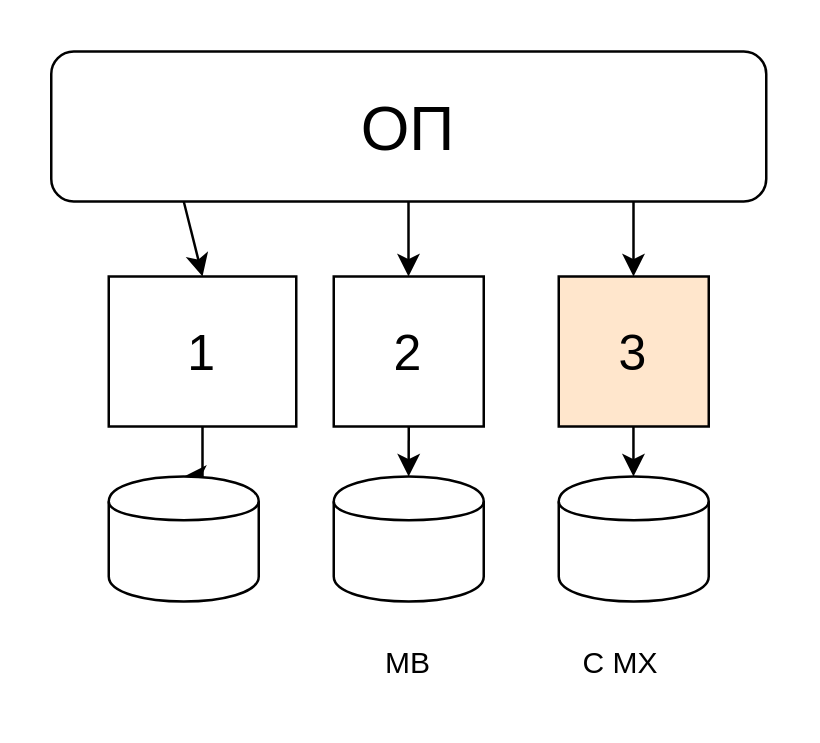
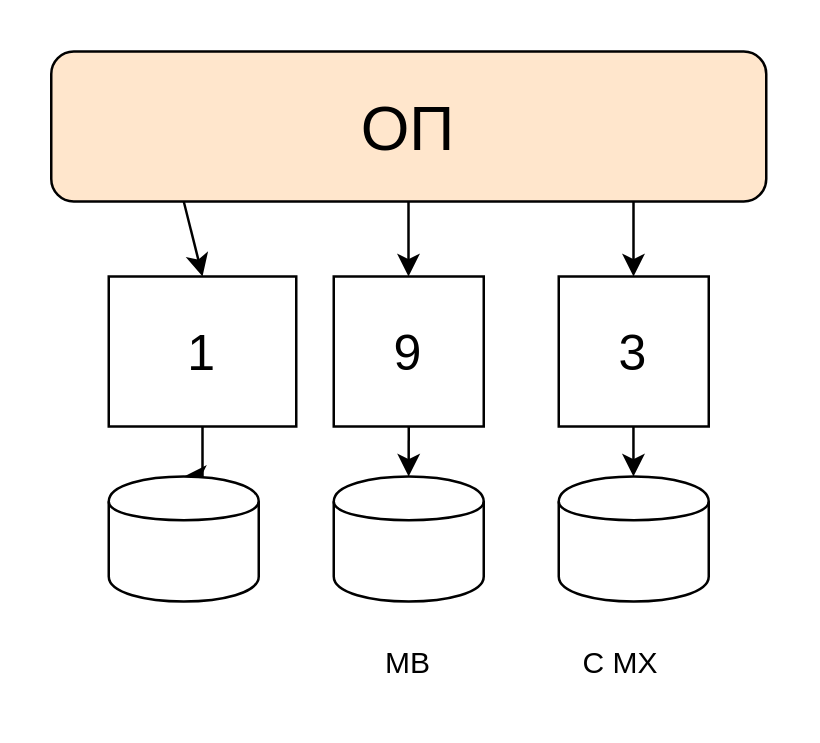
(409, 126) -> (409, 126)
(409, 351) -> (409, 351)
(634, 351) -> (634, 351)
